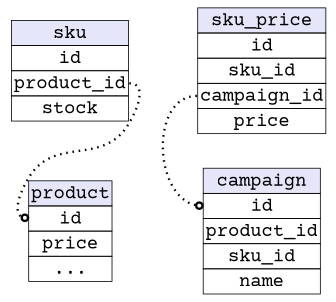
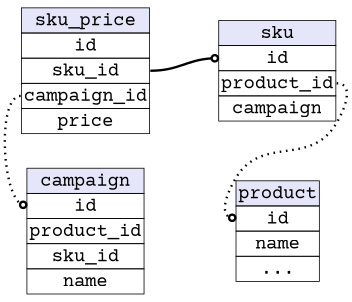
none -> (181, 65)
(70, 108) -> (277, 108)
(70, 243) -> (278, 243)
